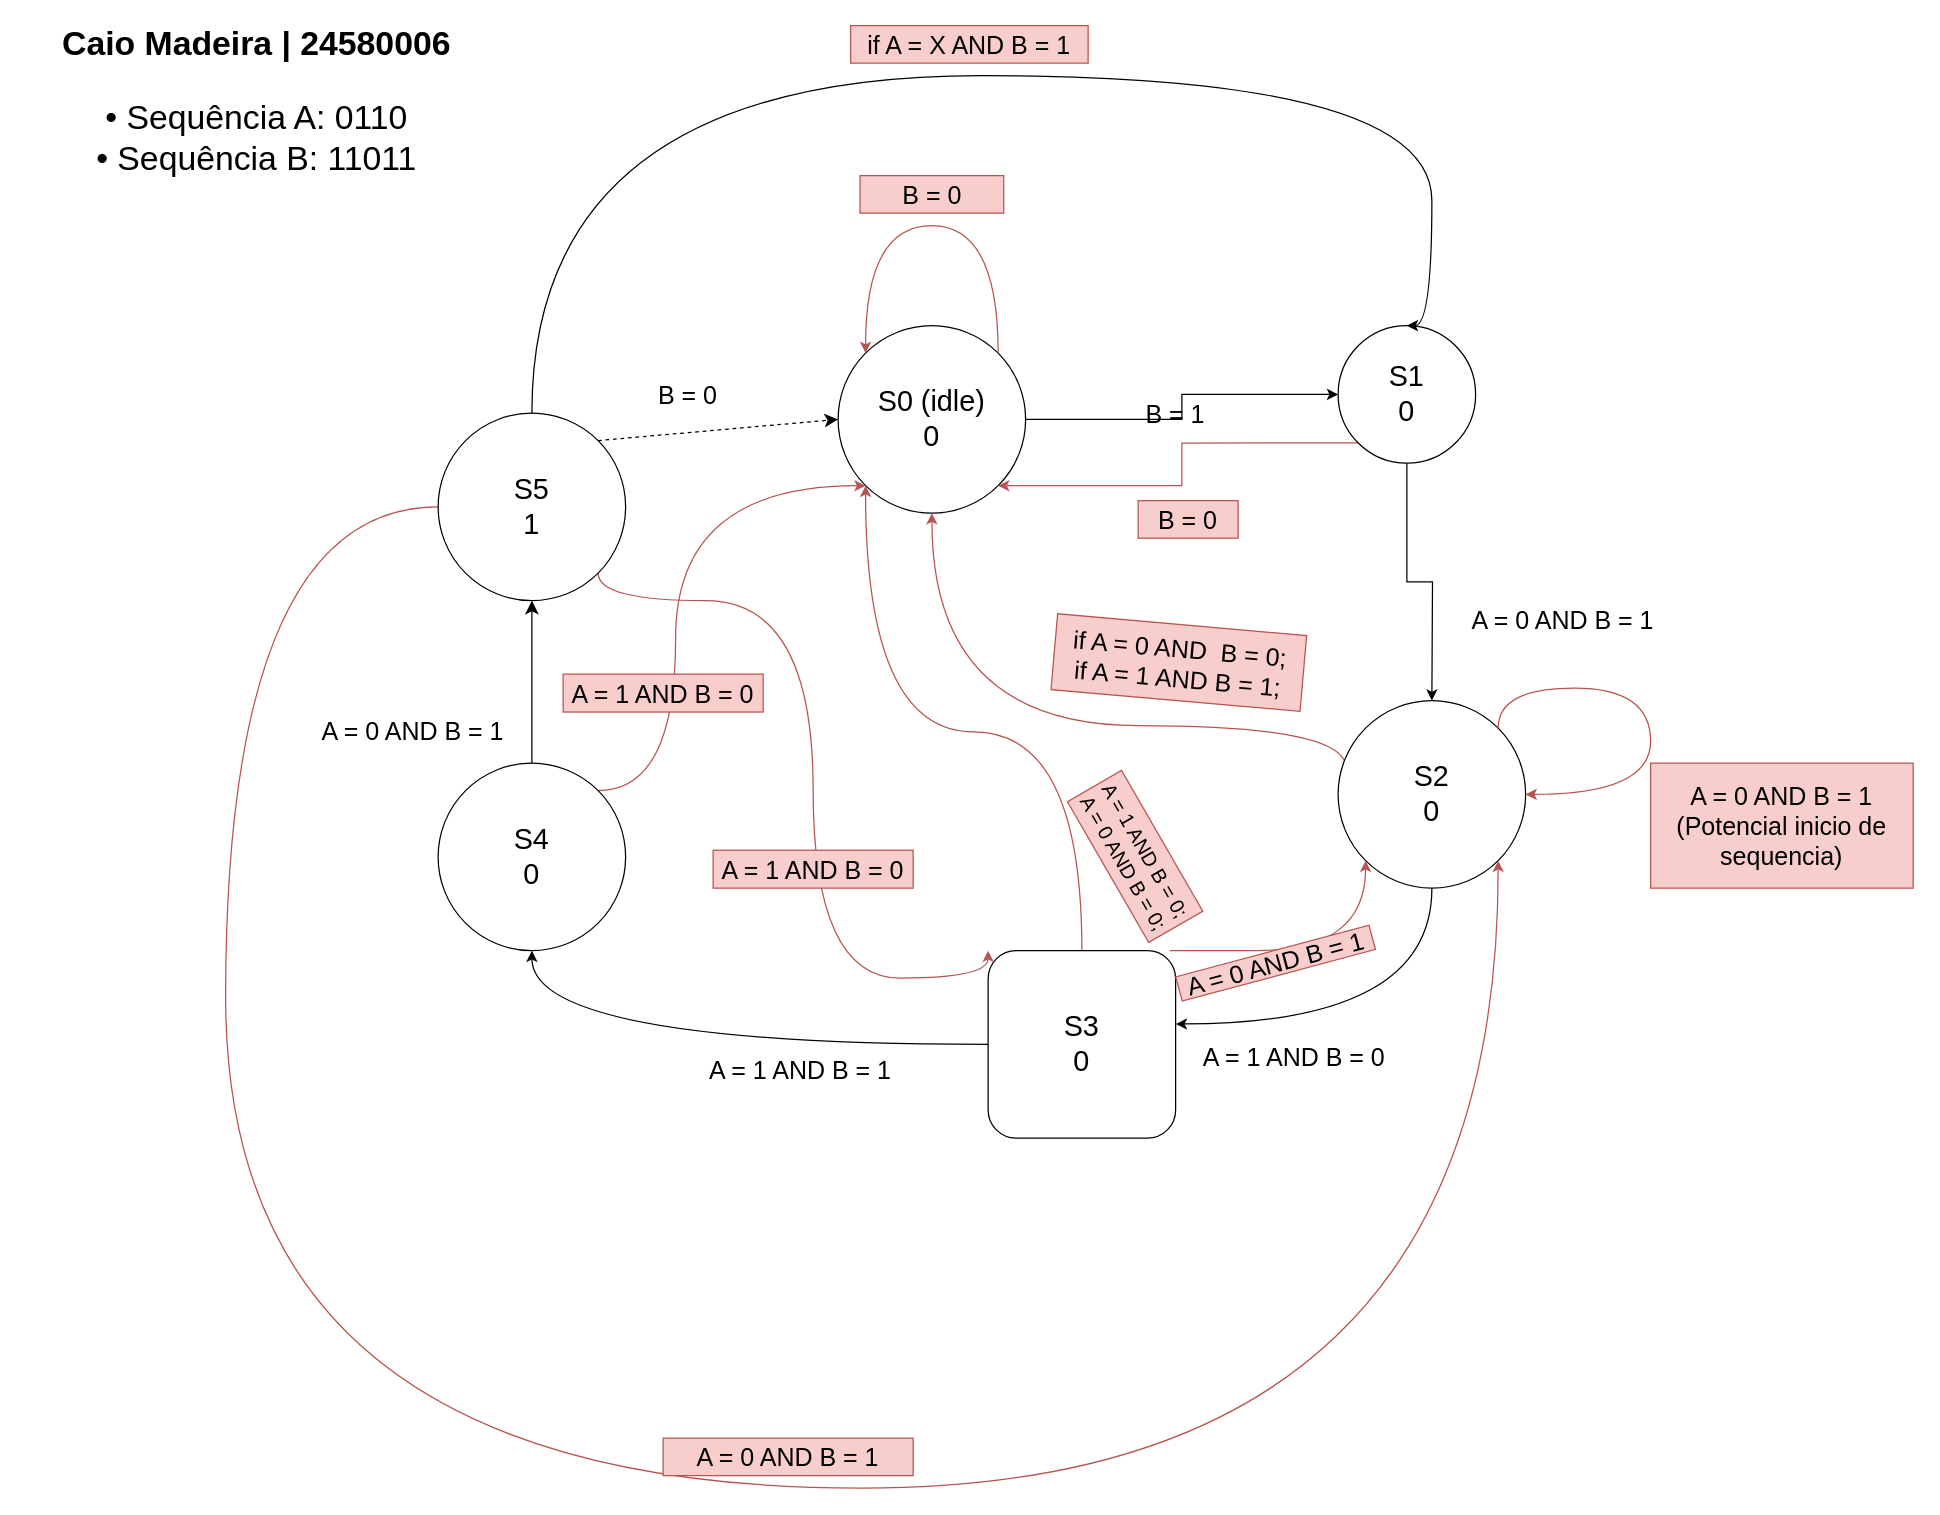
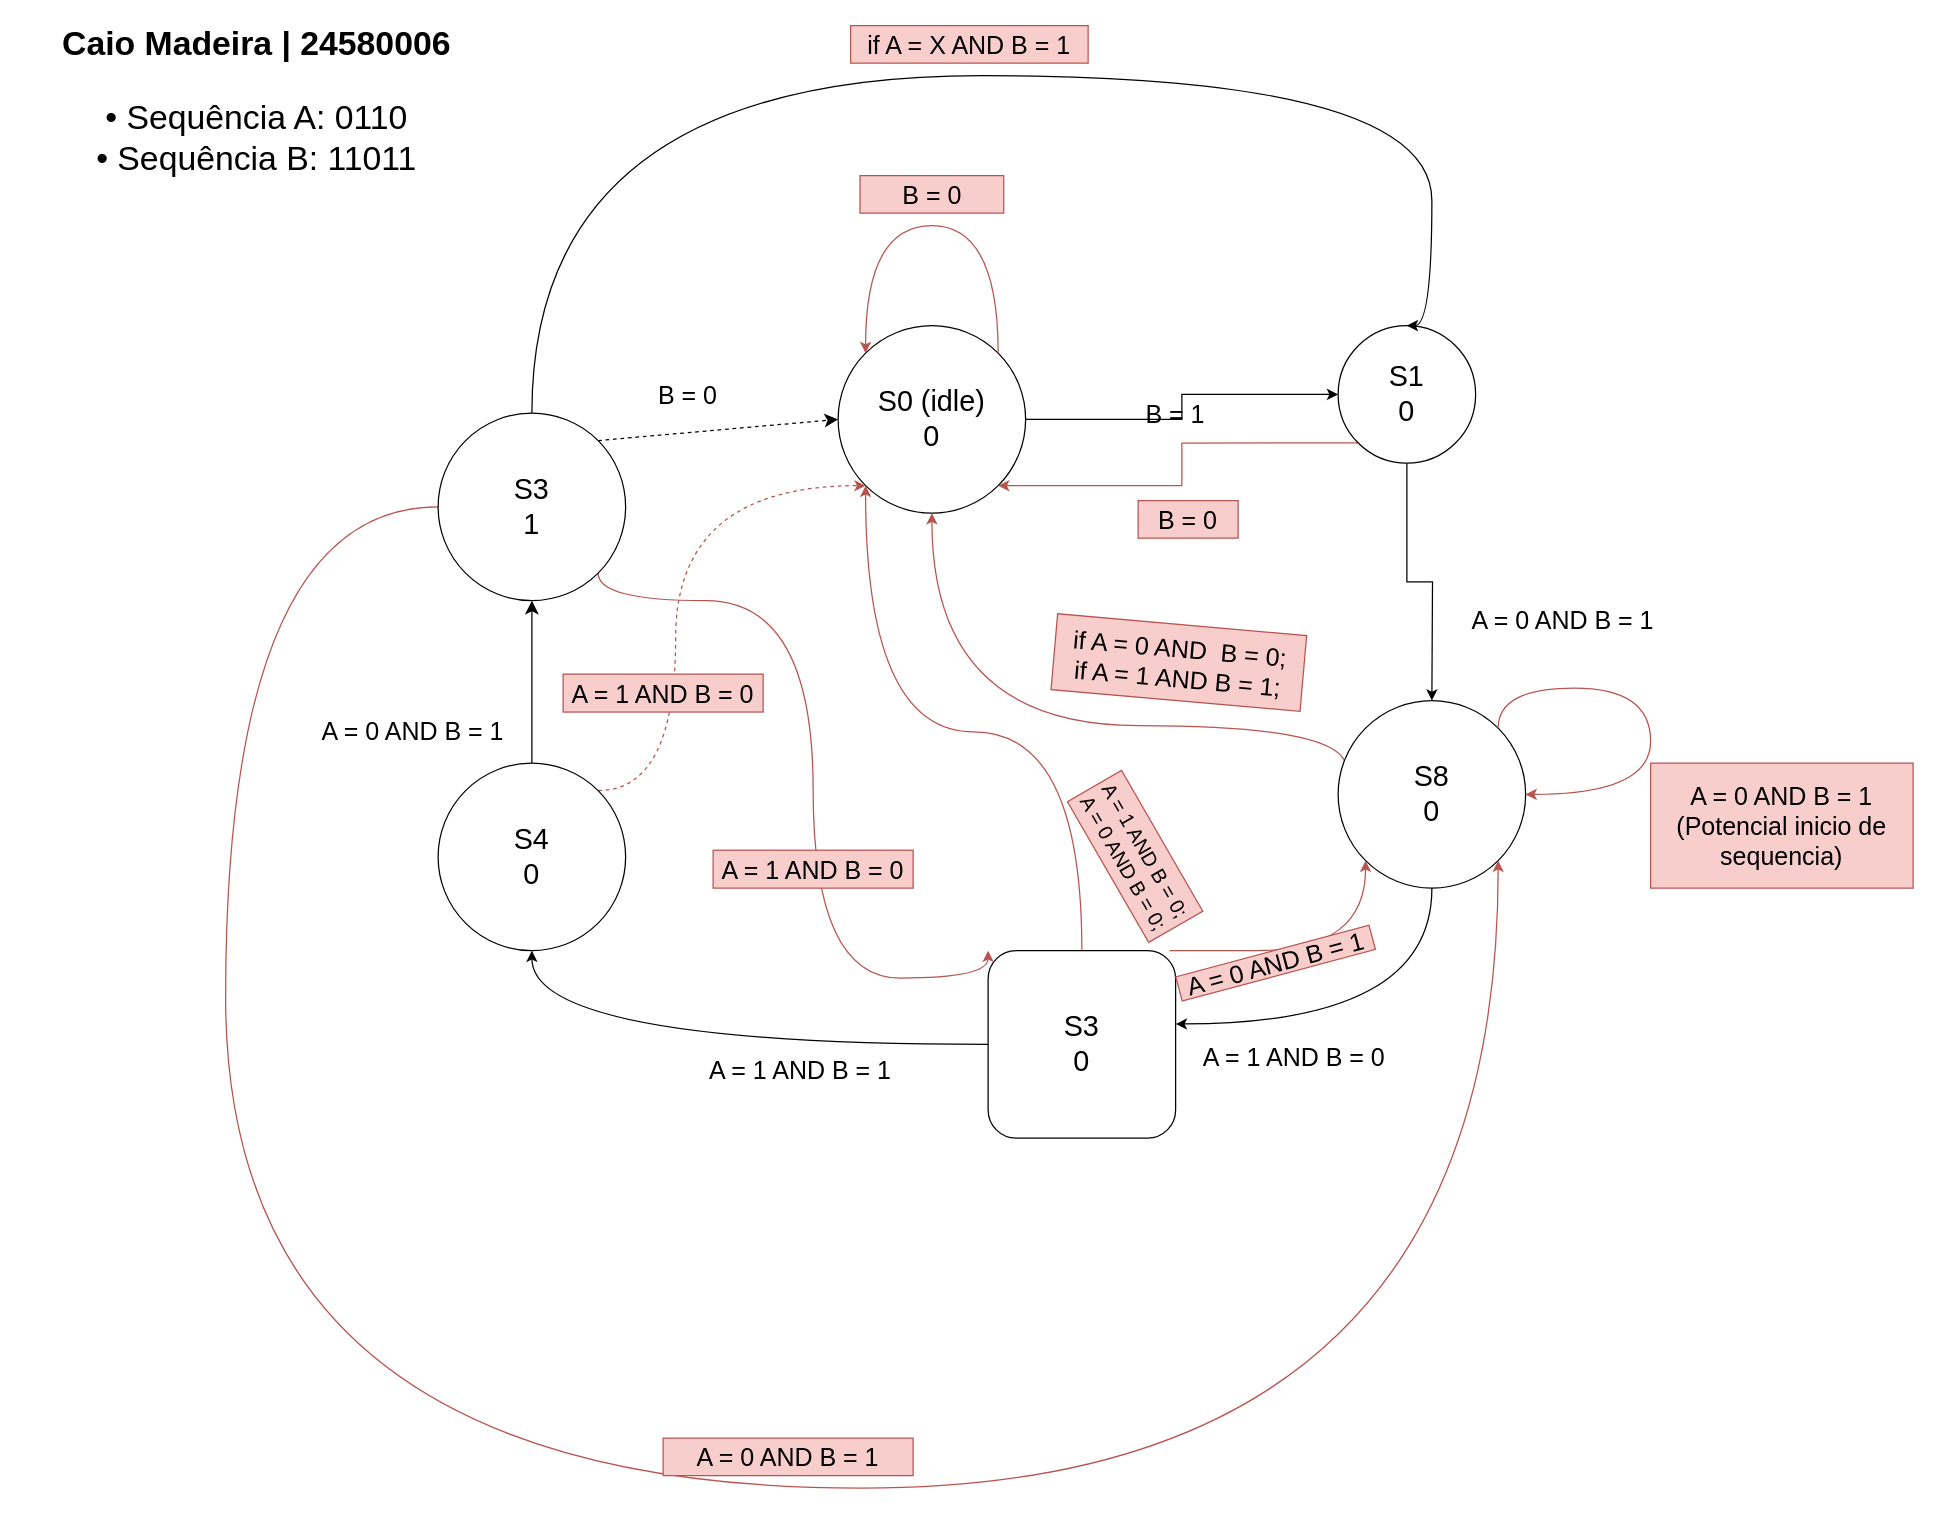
(532, 507) -> (532, 507)
(713, 532) -> (713, 532)
(1432, 794) -> (1432, 794)
